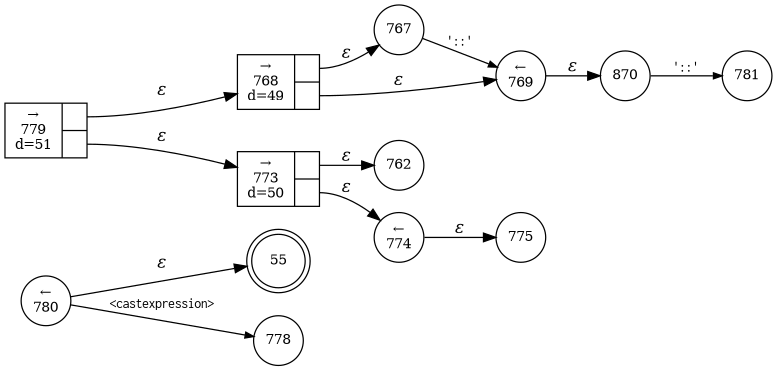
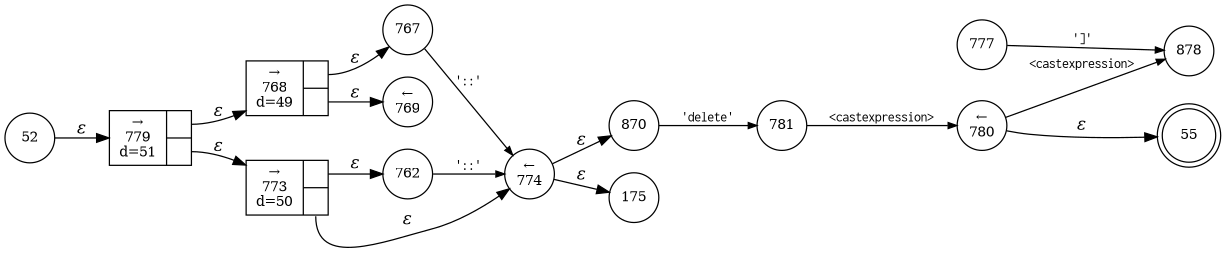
none -> (982, 45)
(456, 51) -> (466, 98)
(686, 68) -> (708, 118)
(567, 76) -> (576, 152)
none -> (877, 126)
none -> (30, 138)
none -> (464, 174)
(521, 237) -> (634, 198)
(278, 341) -> (1189, 51)
